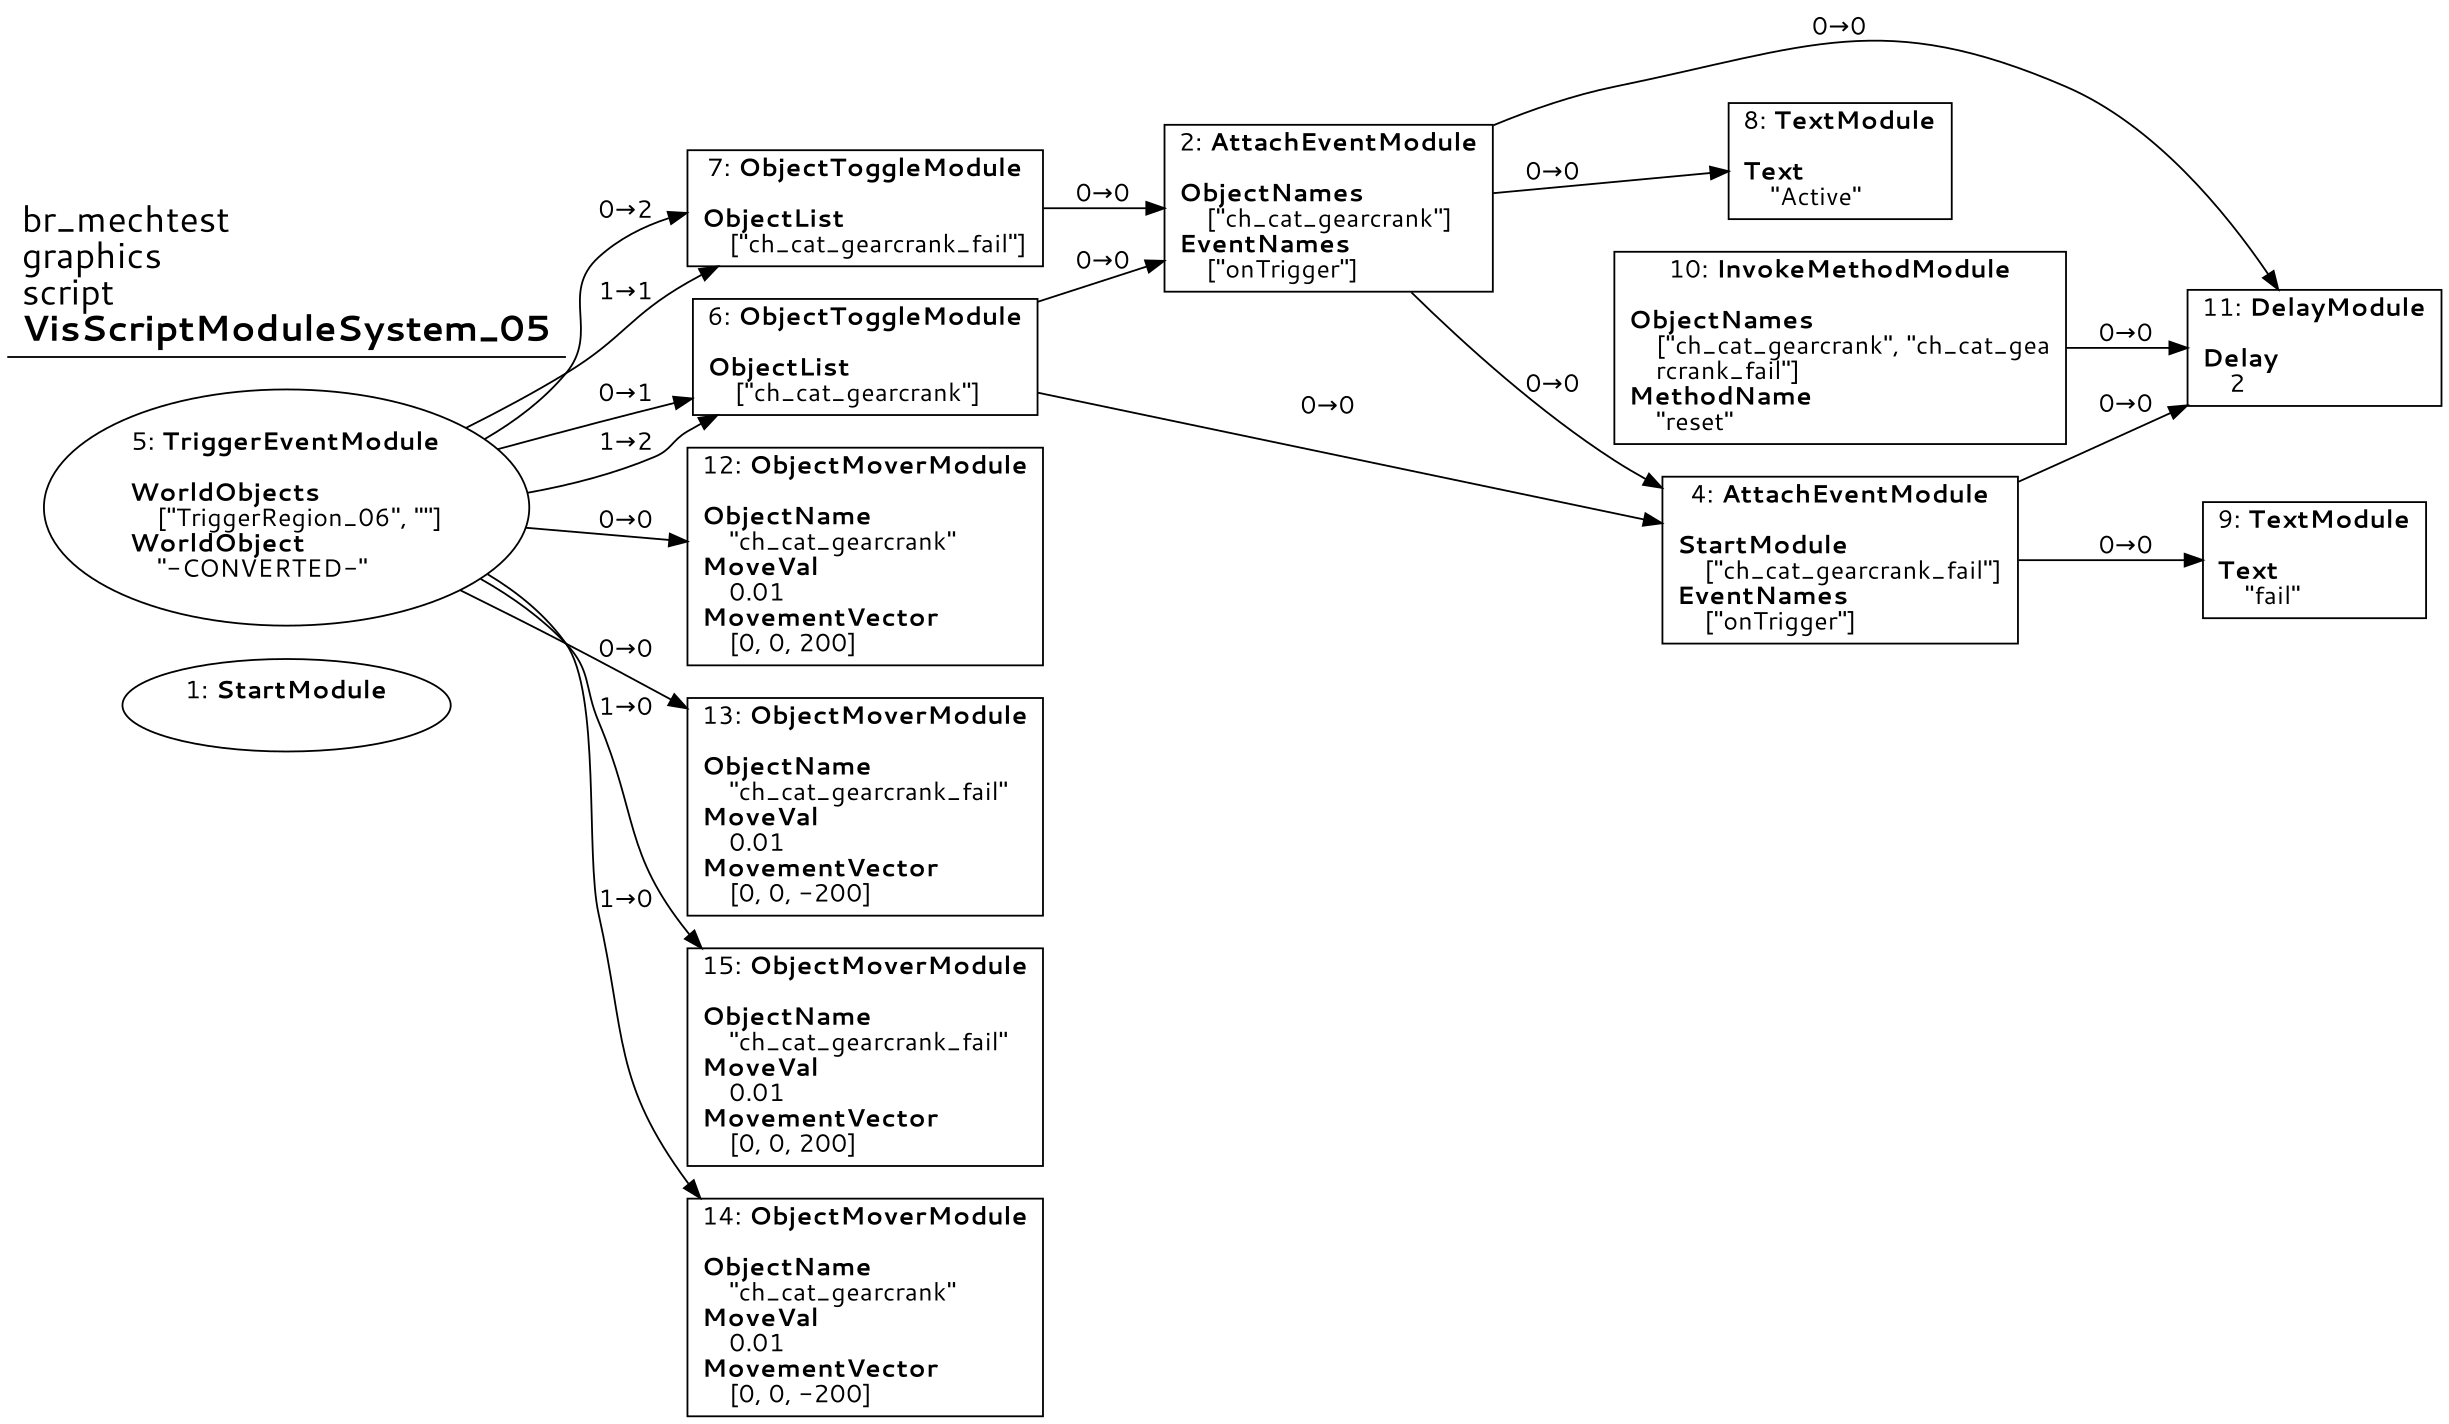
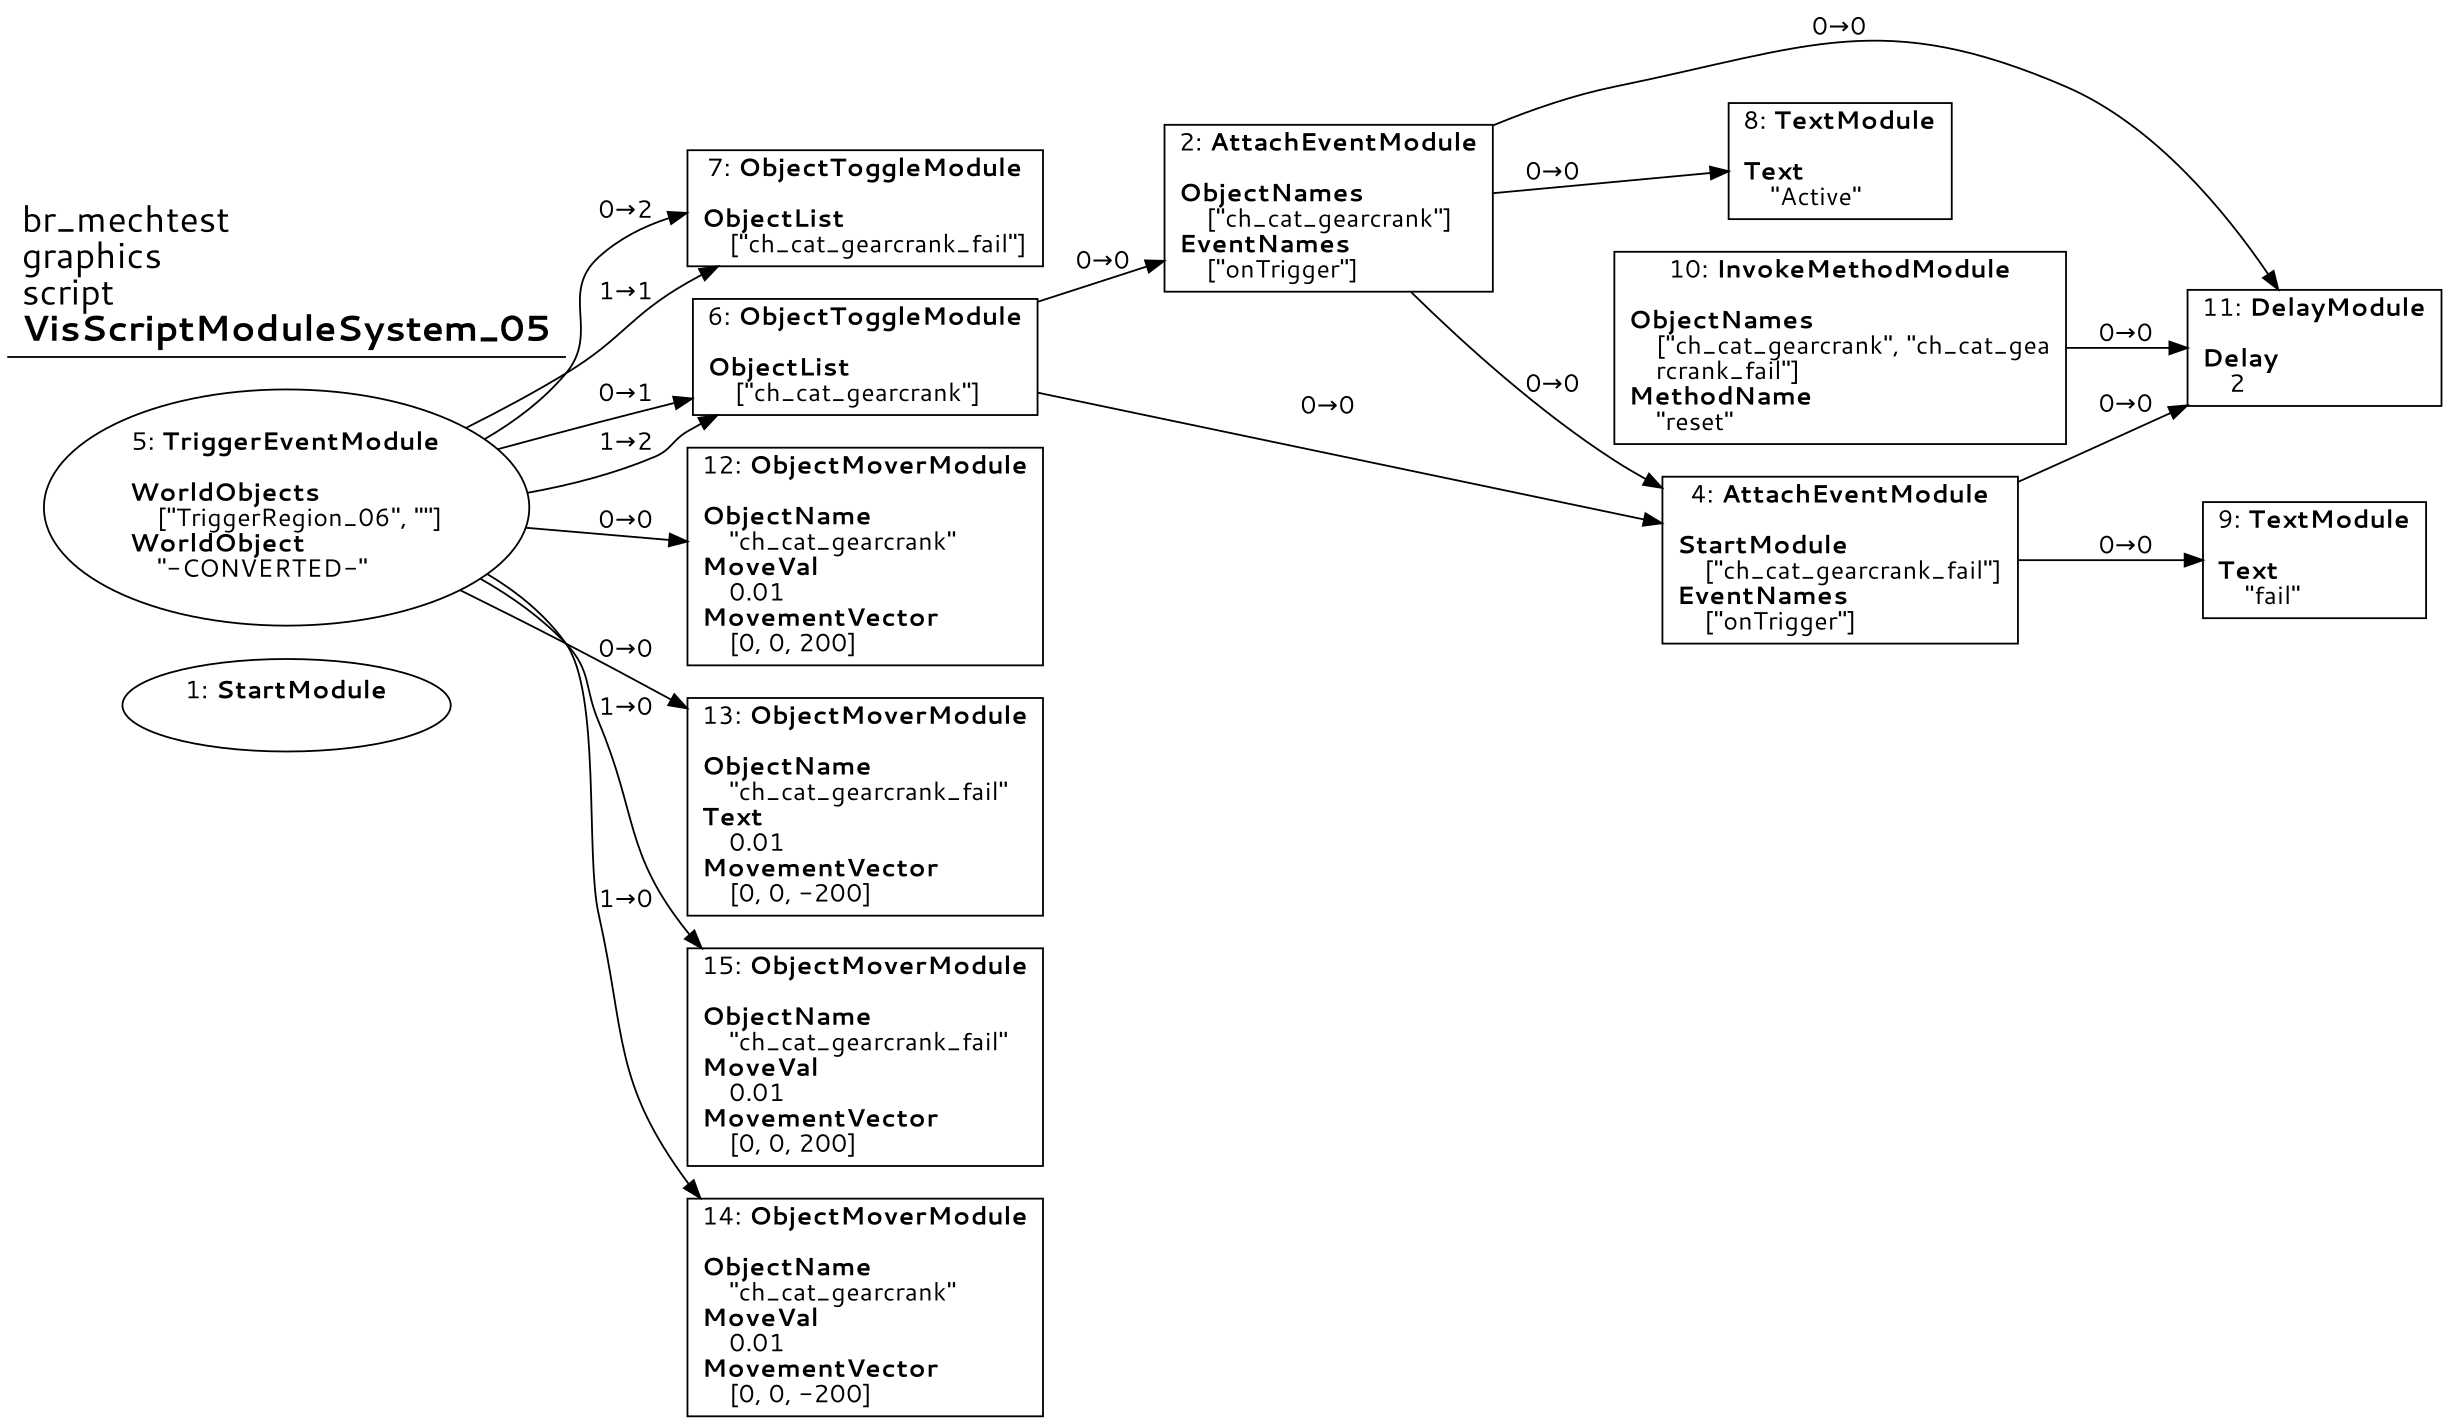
(1095, 208) -> none
(761, 818) -> (733, 818)
